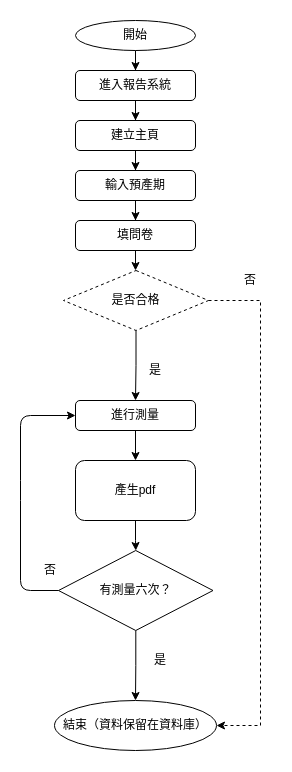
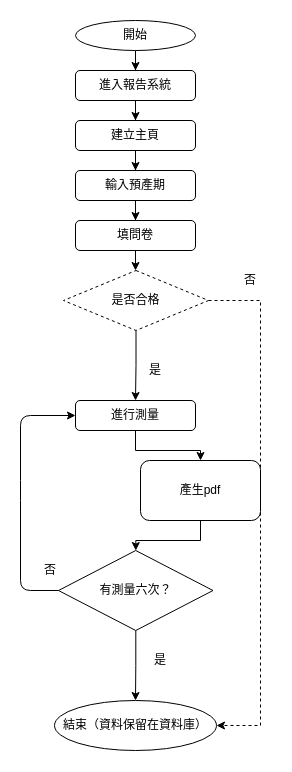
(136, 491) -> (201, 491)
